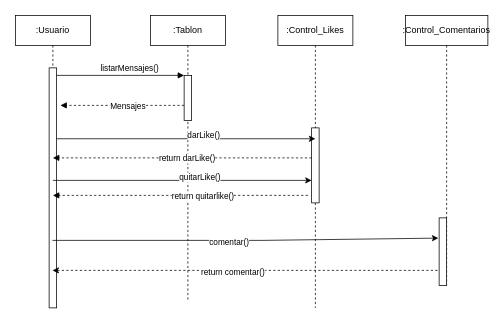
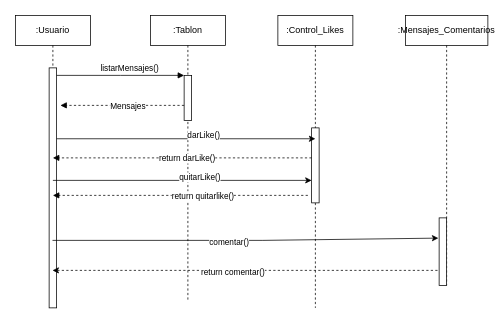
(447, 30) -> (447, 30)
